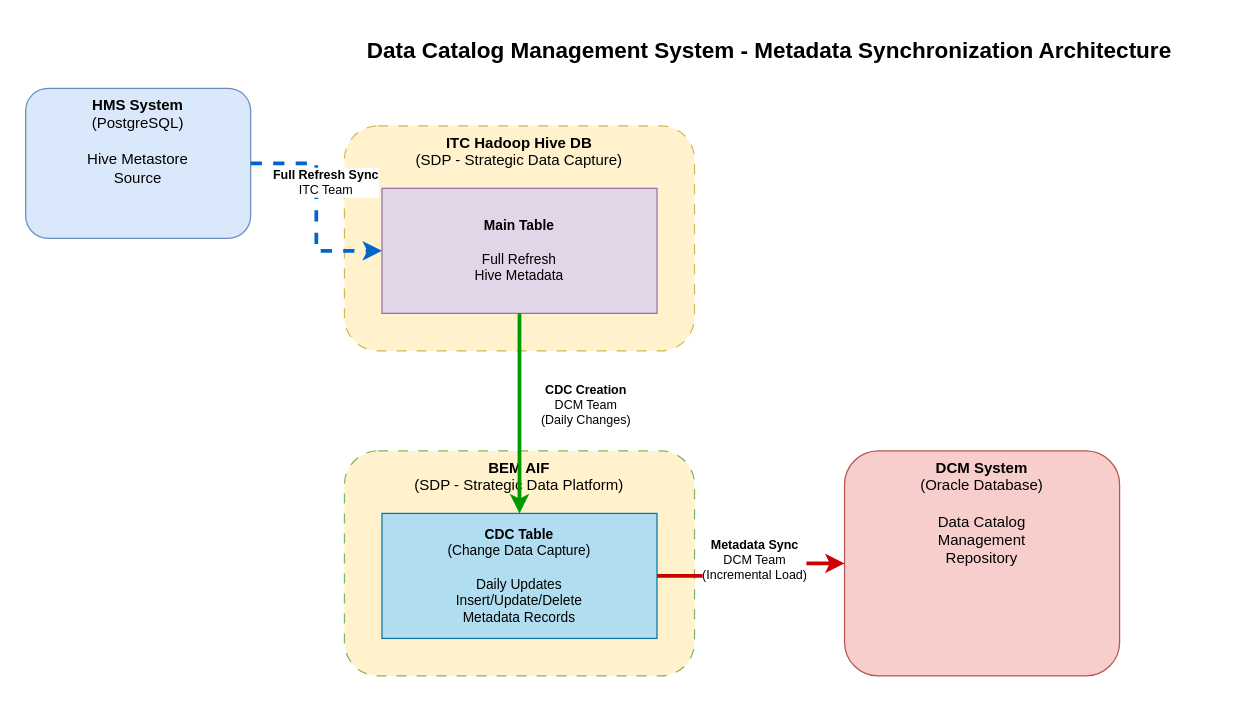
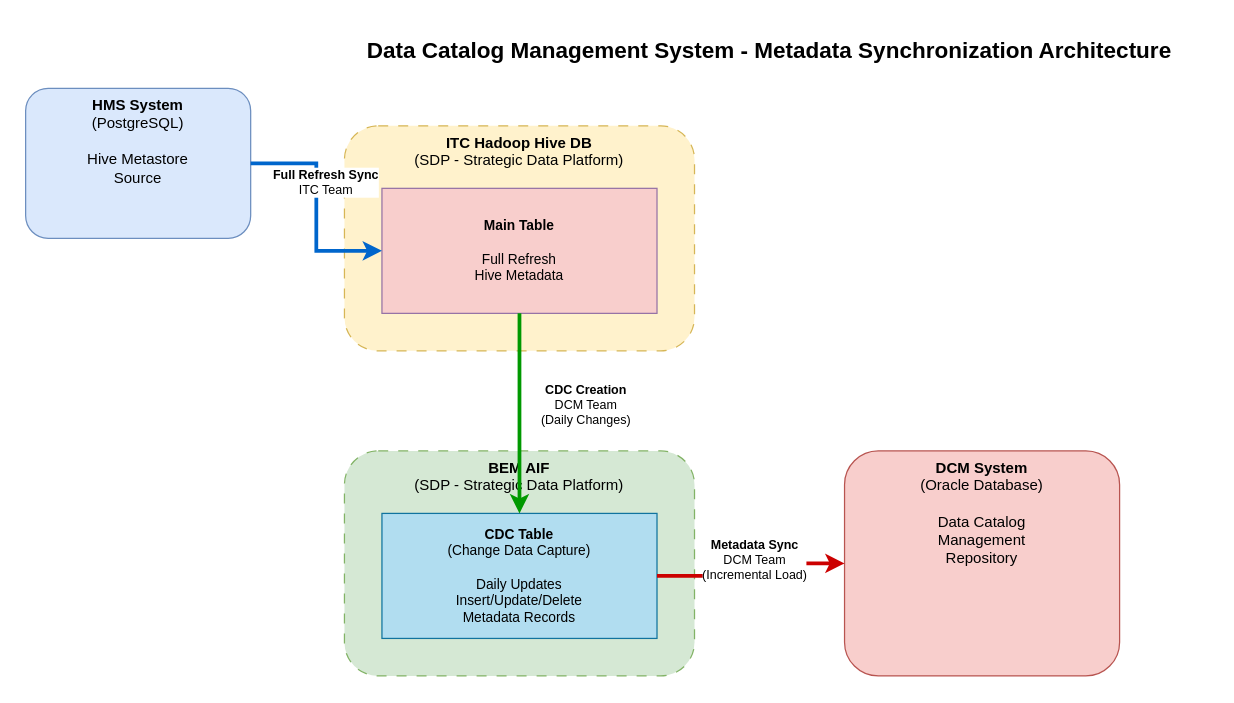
(519, 152) -> (519, 152)
(322, 251) -> (322, 251)
(519, 251) -> (519, 251)
(519, 477) -> (519, 477)
